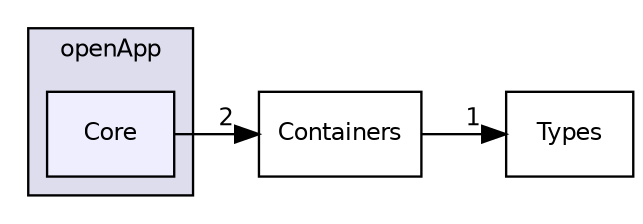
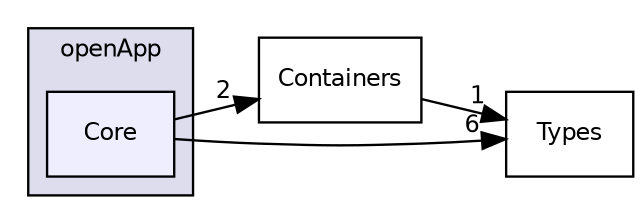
none -> (328, 145)
